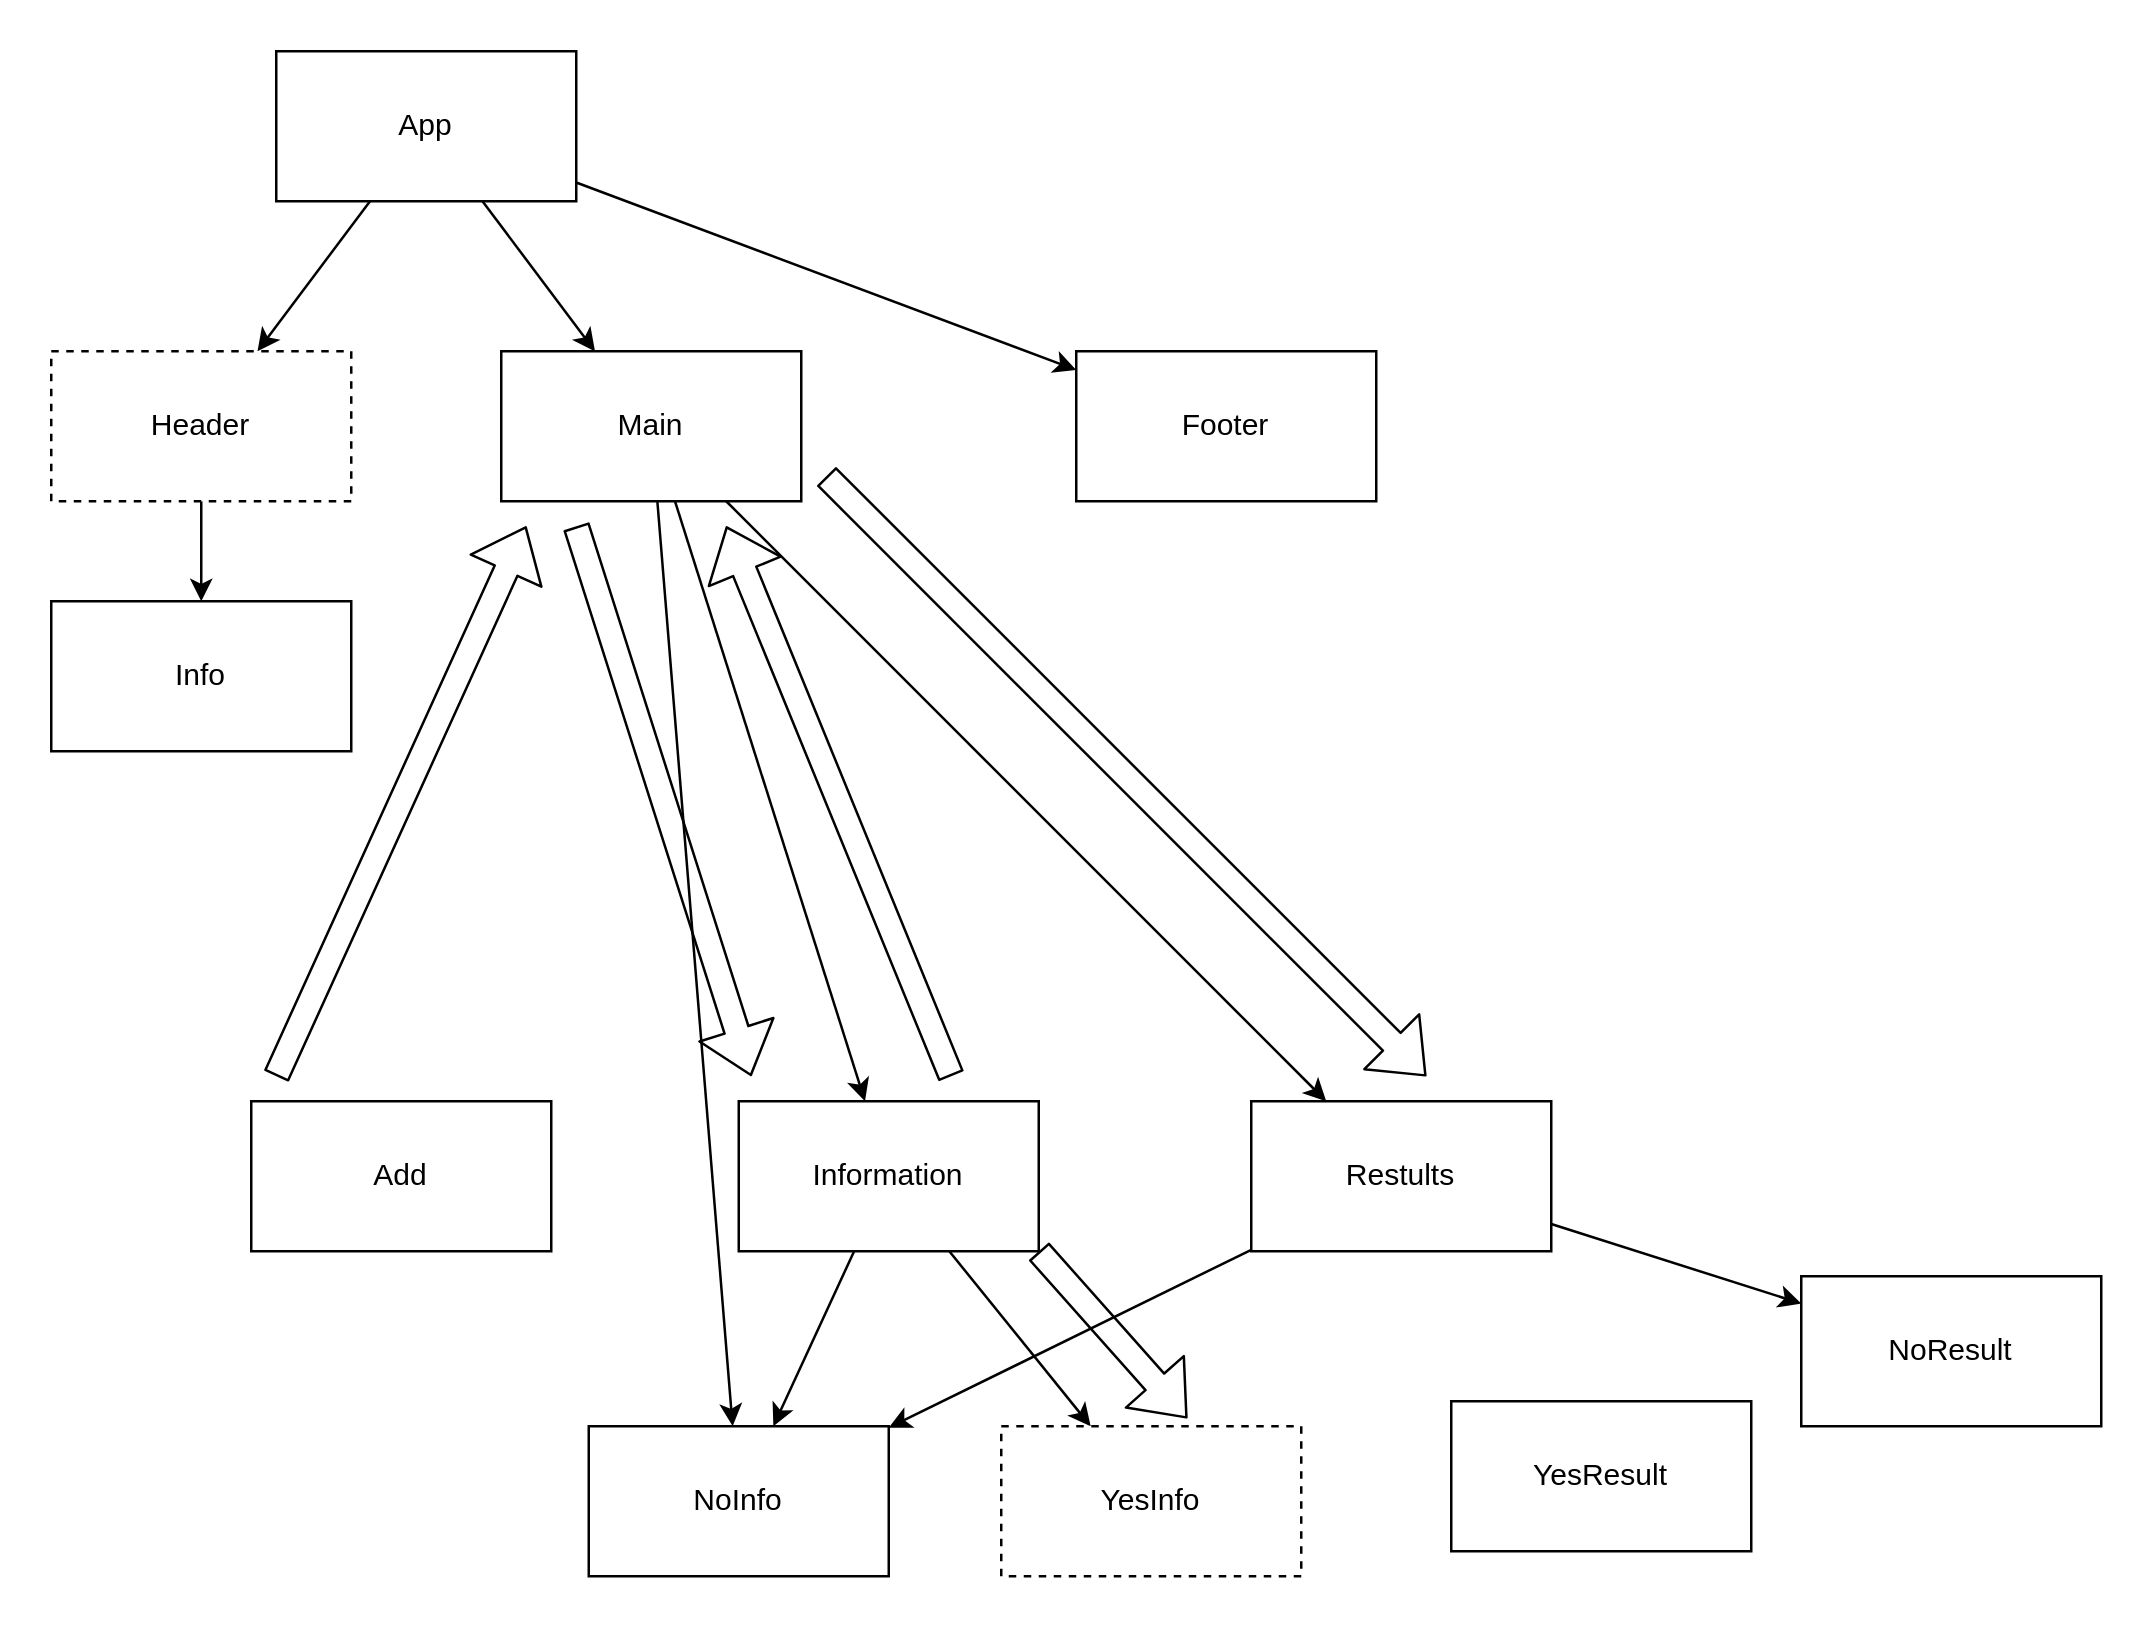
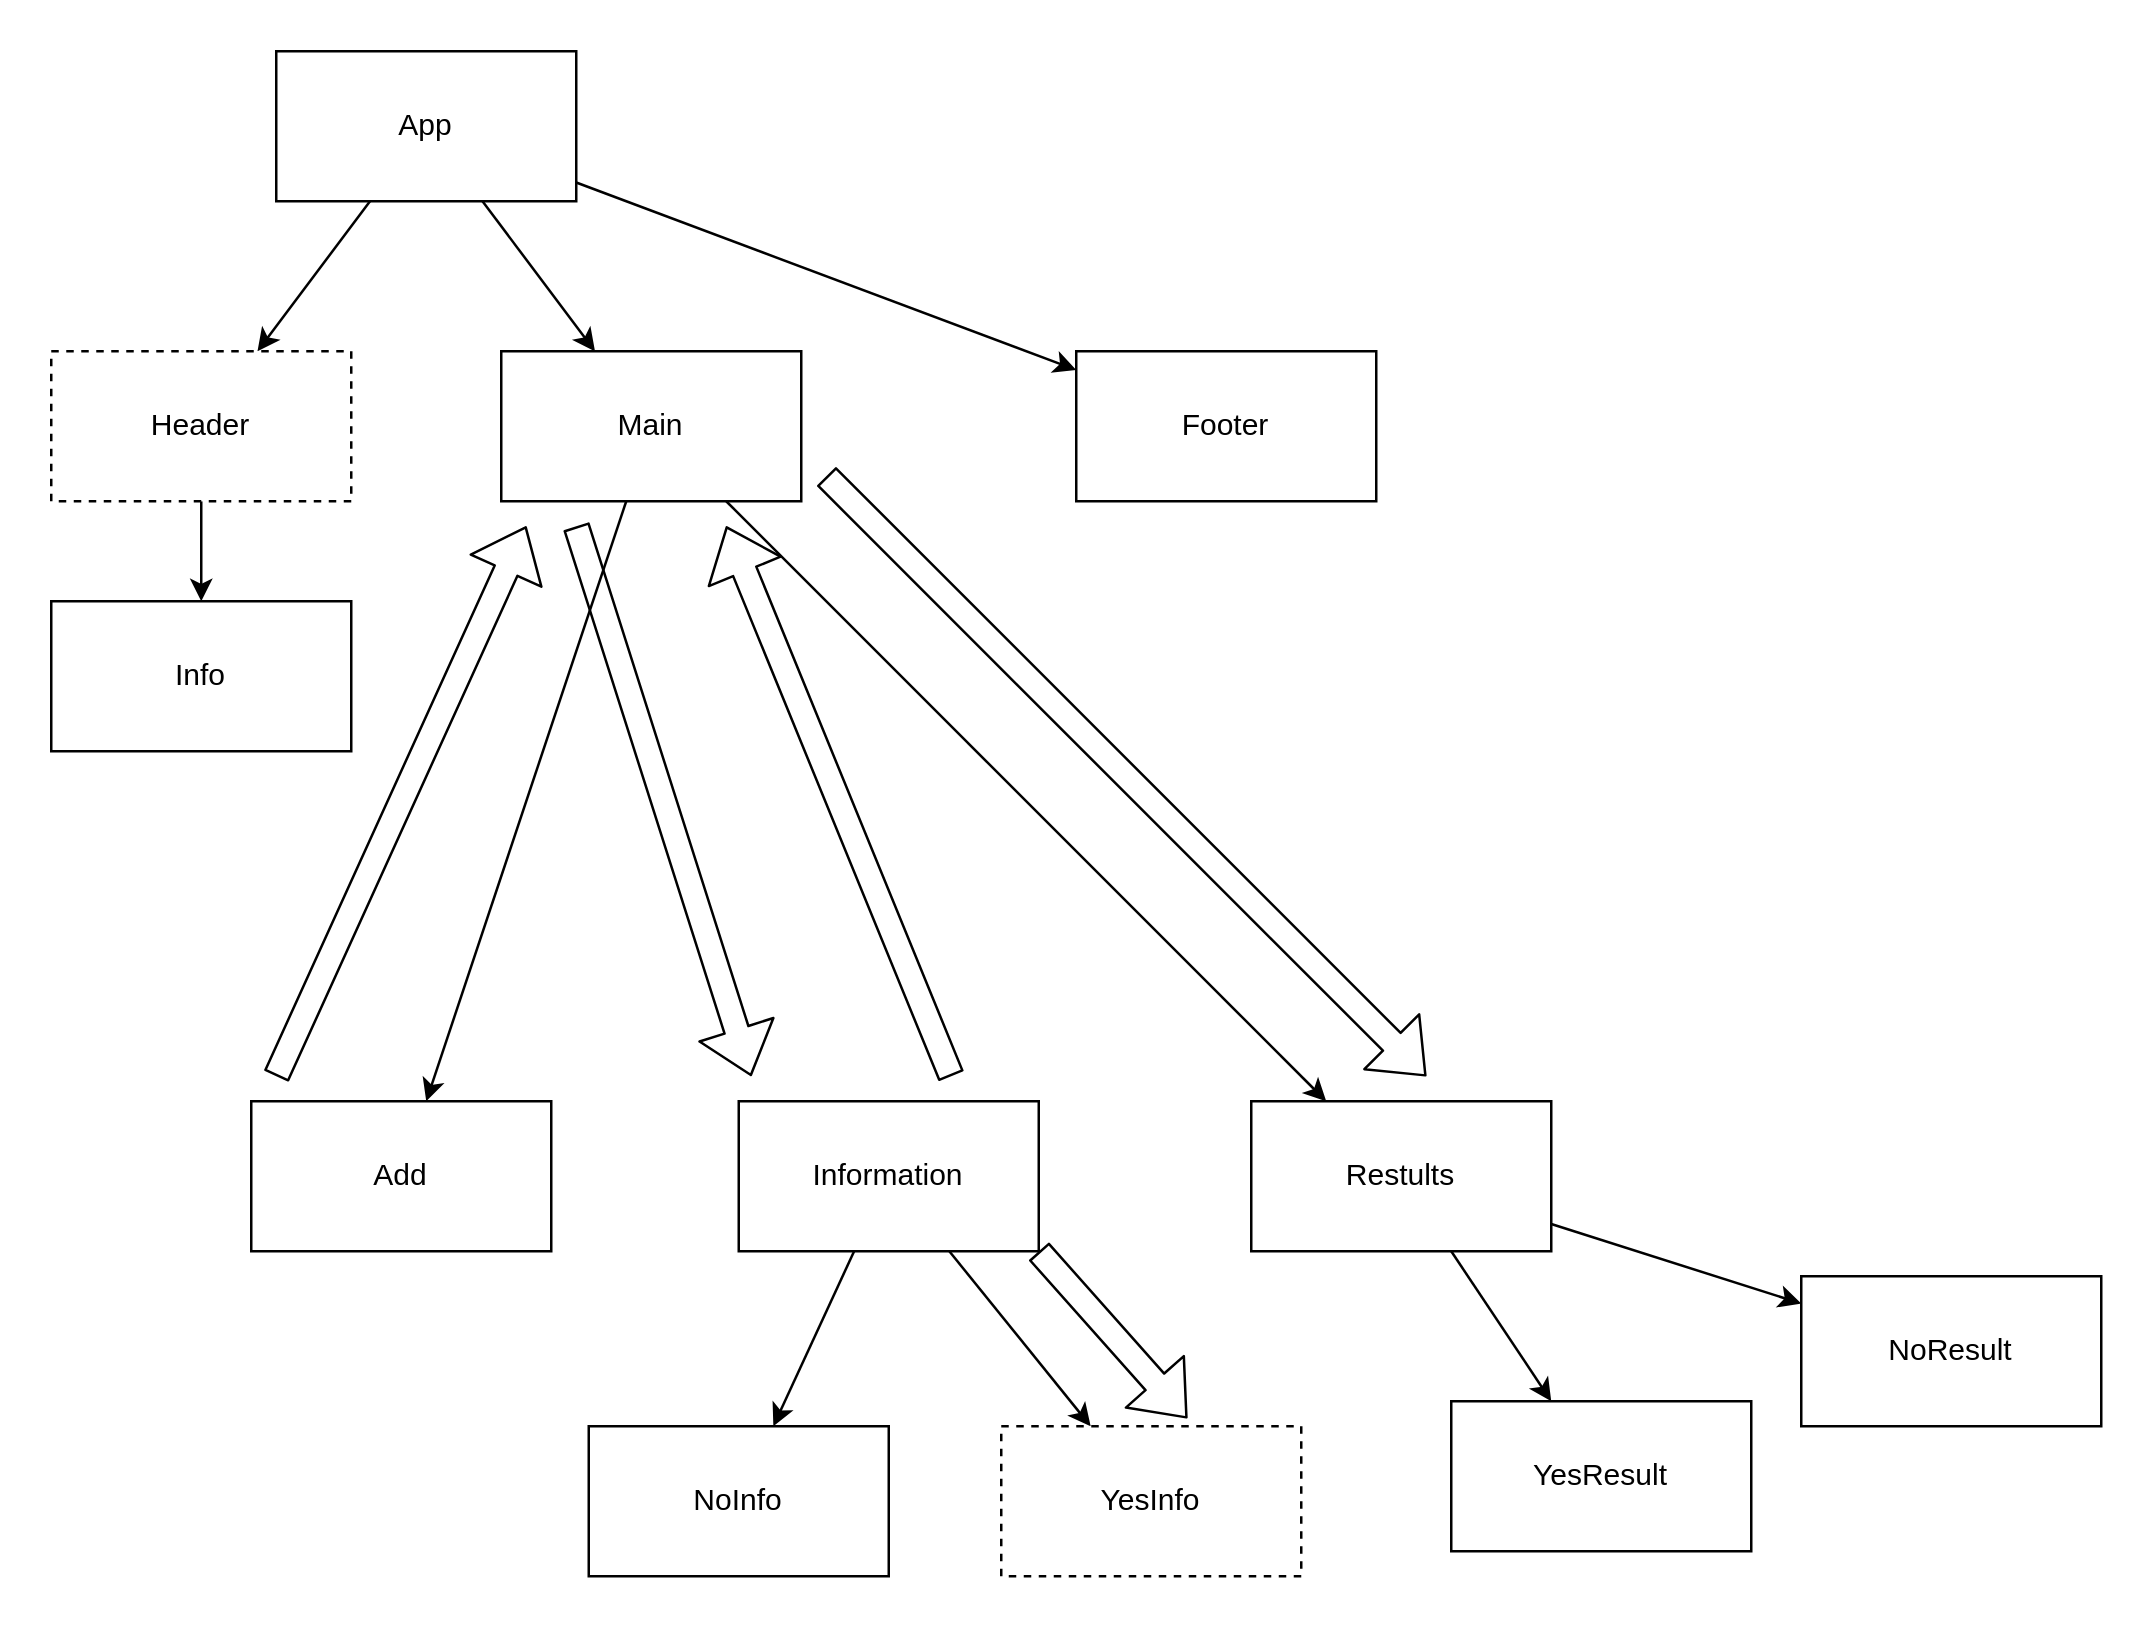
(767, 793) -> none
(717, 1228) -> (516, 831)
(1185, 1282) -> (1497, 1320)
